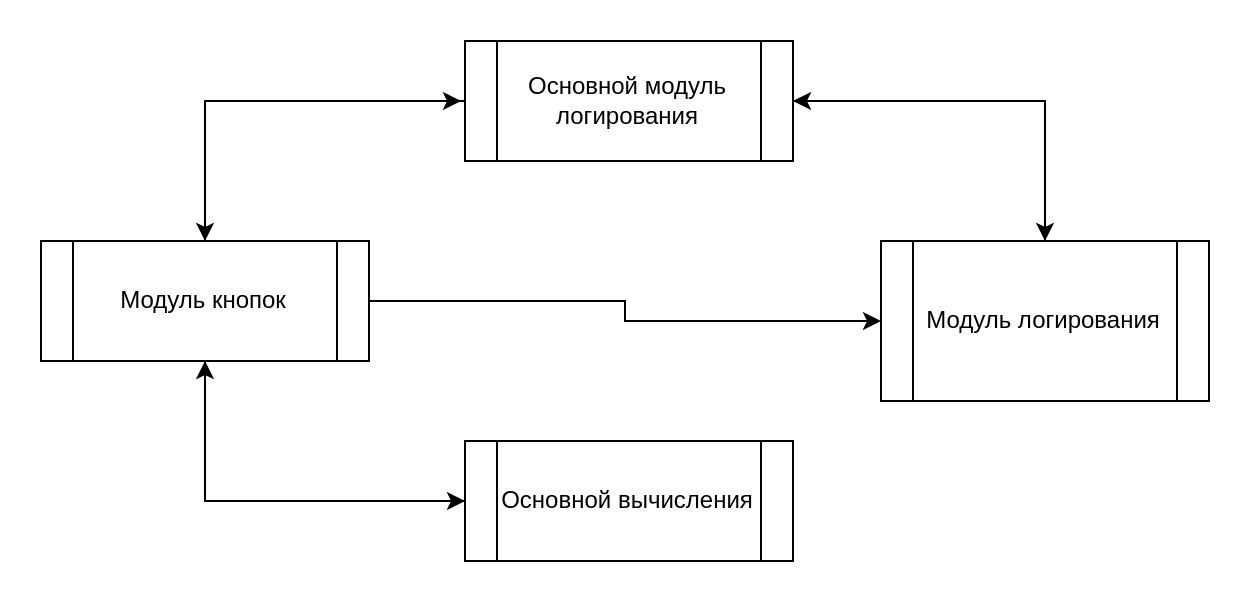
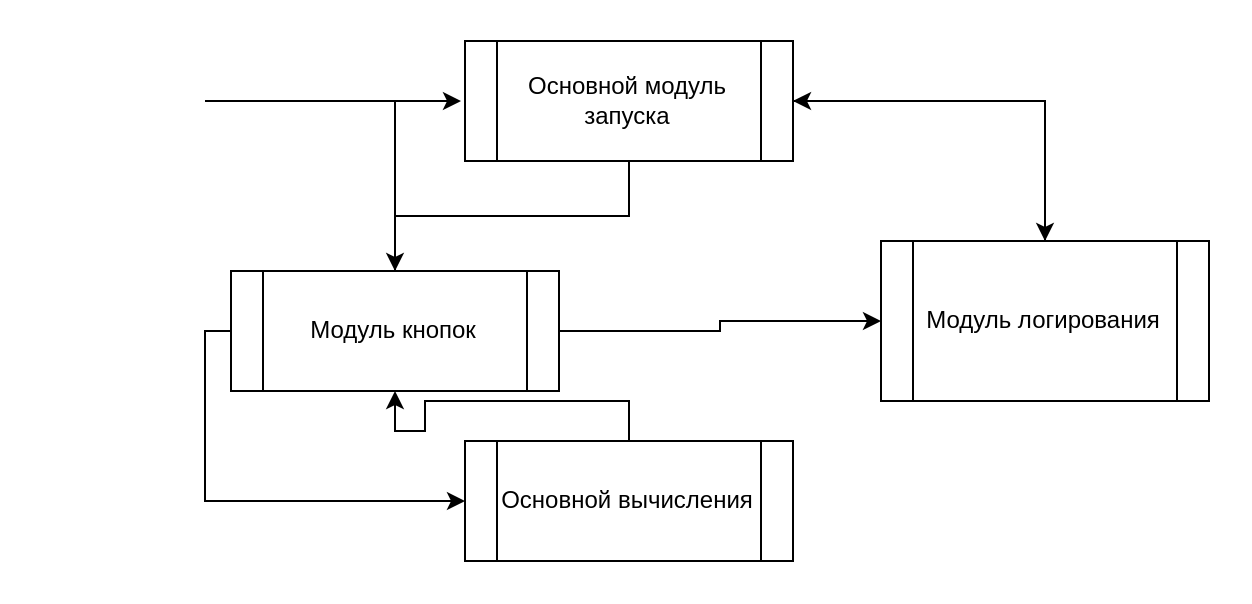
(628, 101) -> (628, 101)
(205, 301) -> (395, 331)
